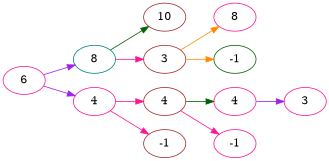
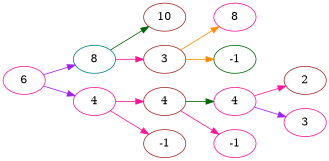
none -> (305, 80)
